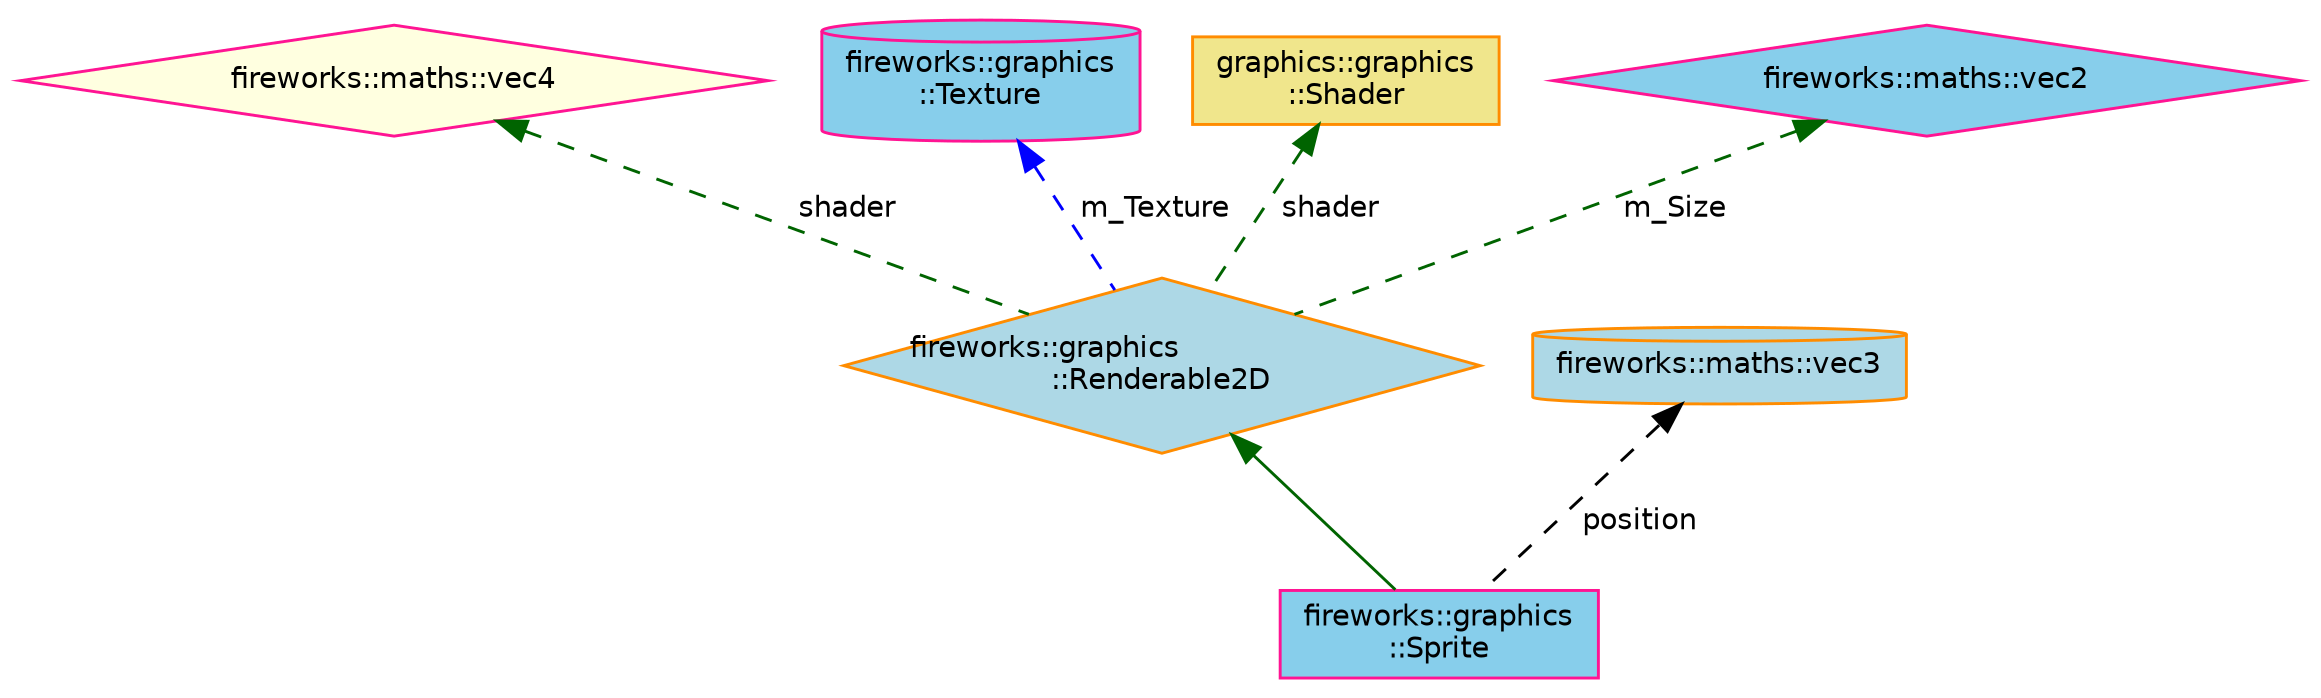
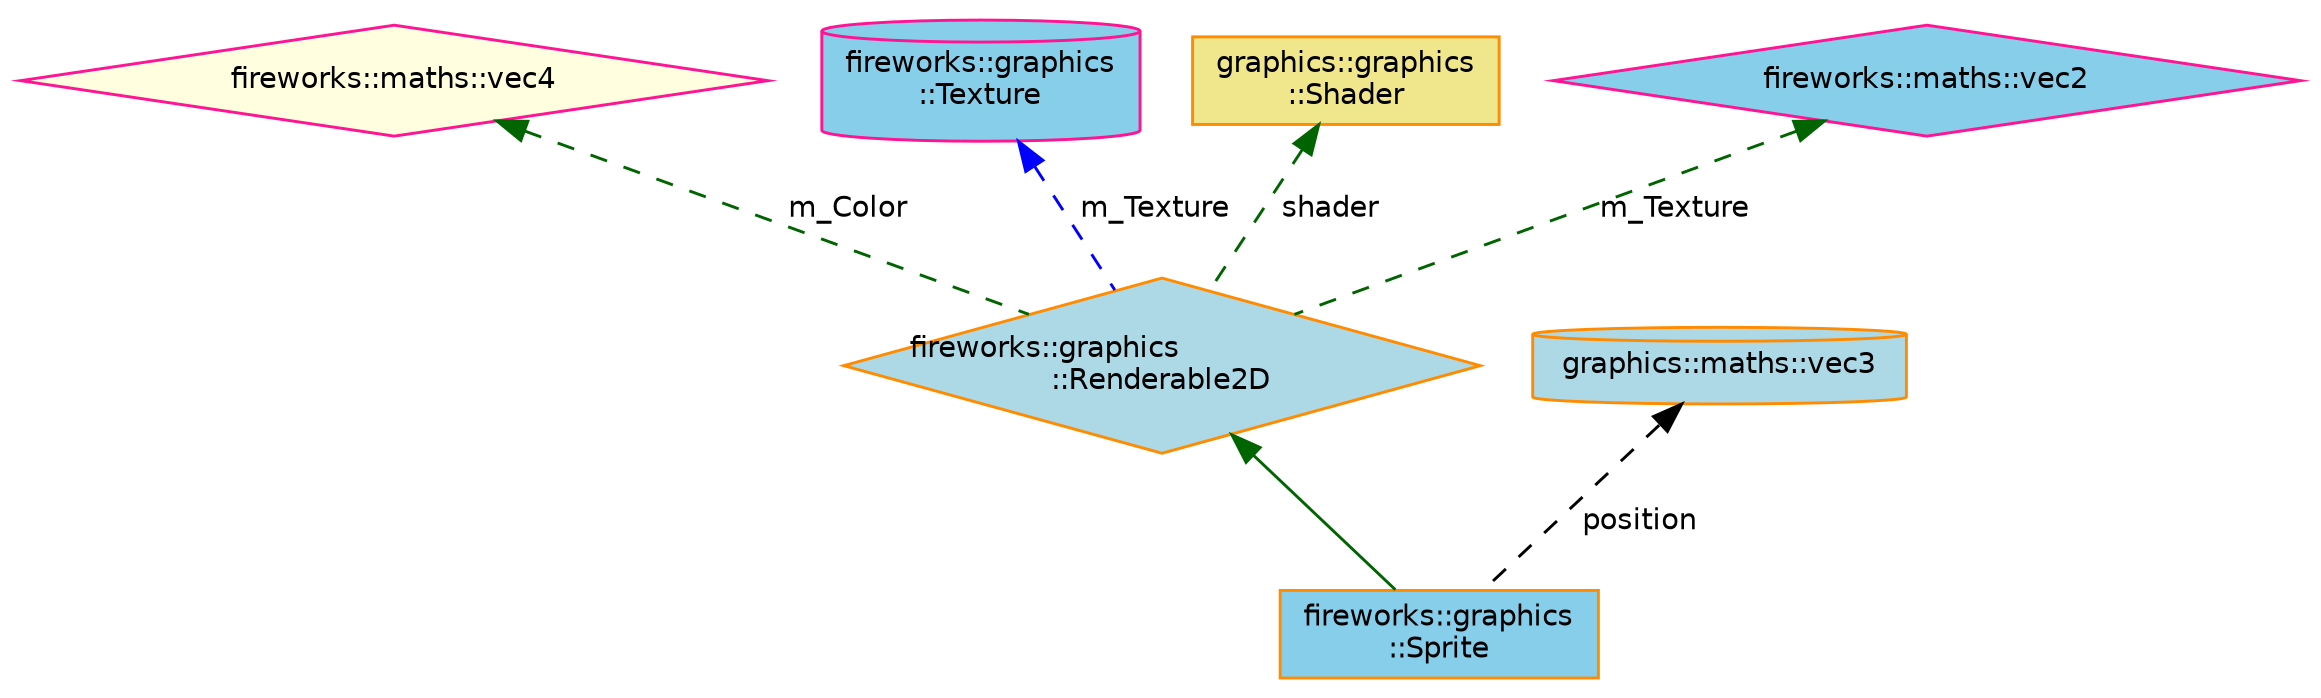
(844, 209) -> (844, 209)
(1671, 209) -> (1671, 209)
(1720, 366) -> (1720, 366)
(1439, 634) -> (1439, 634)
